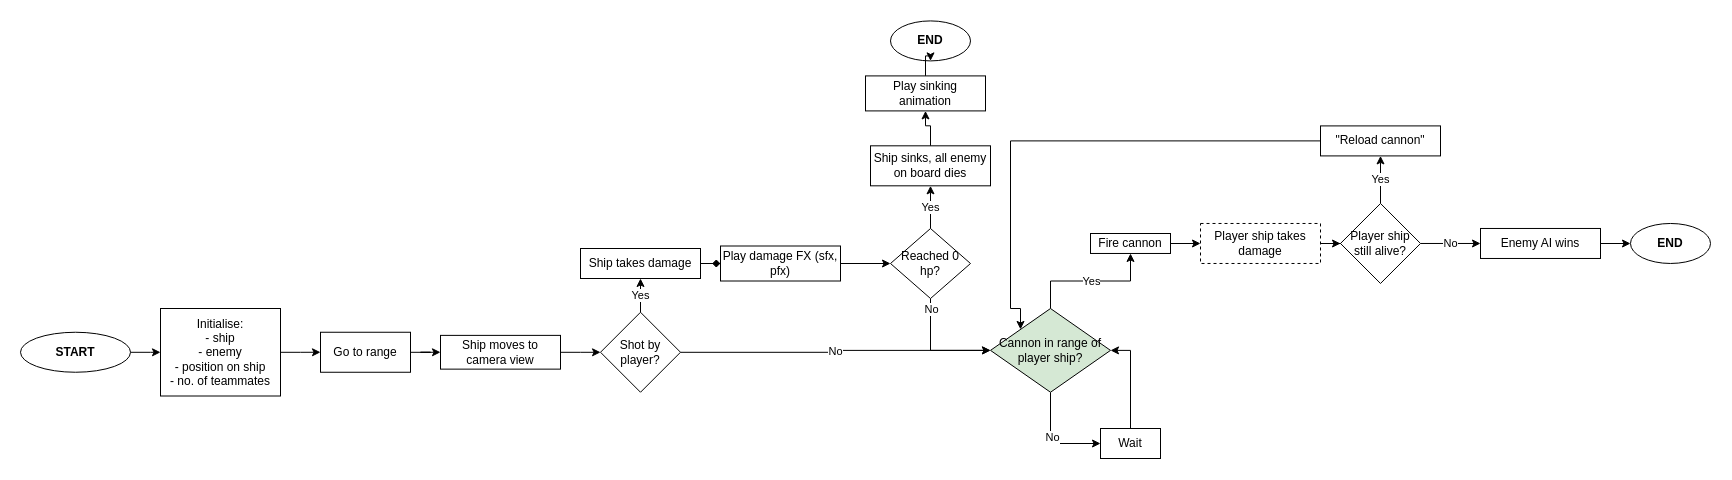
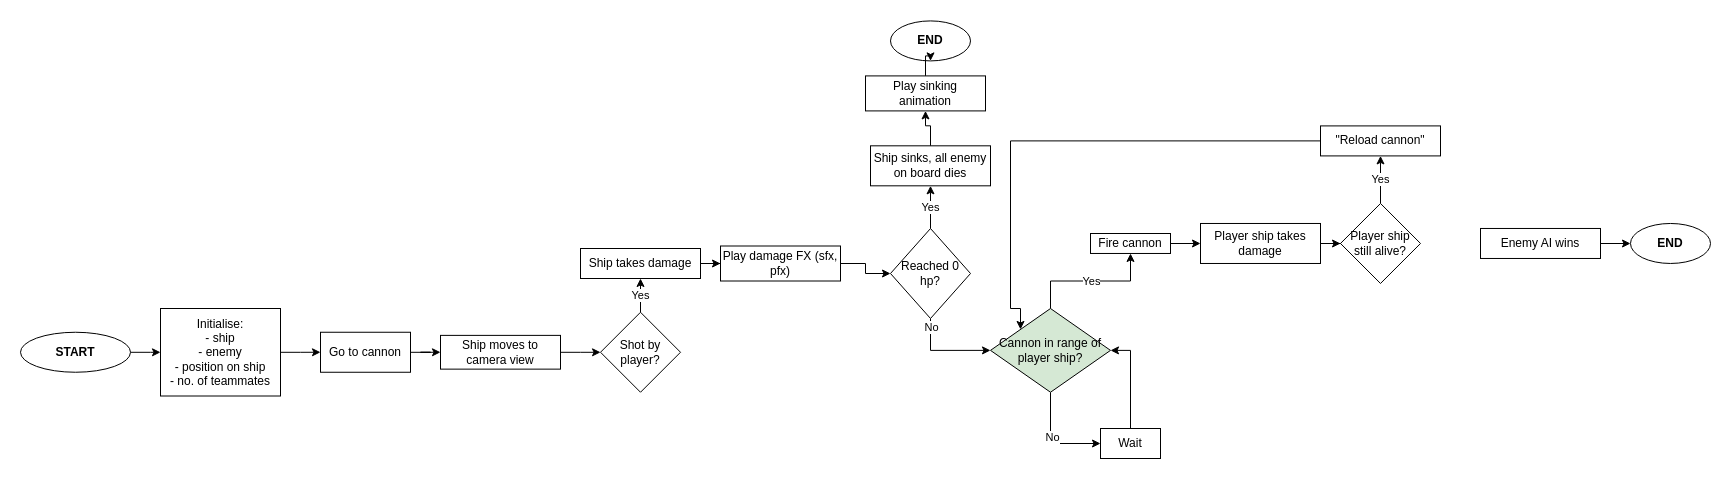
(1261, 243) -> (1261, 243)
(1447, 243) -> none
(711, 264) -> (712, 264)
(931, 264) -> (931, 274)
(804, 352) -> none
(366, 353) -> (366, 353)
